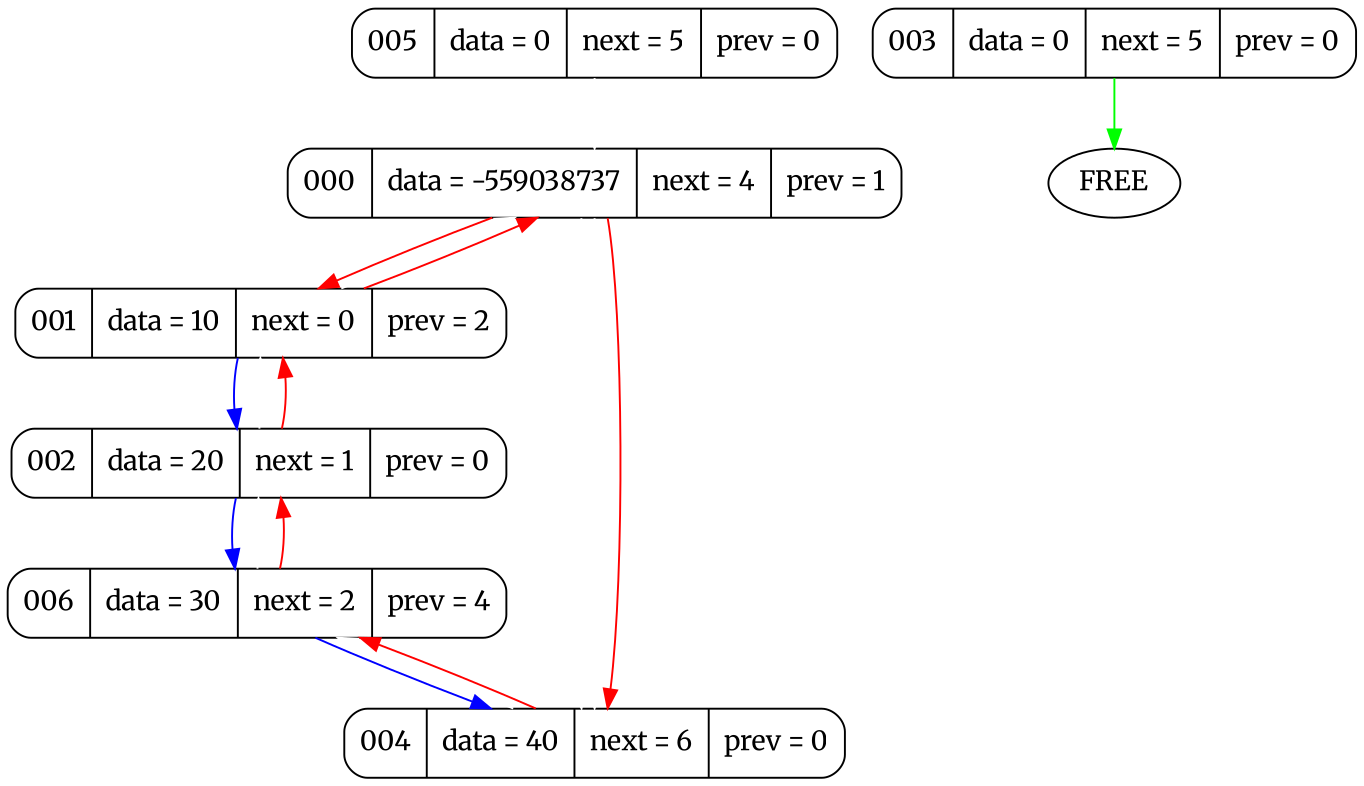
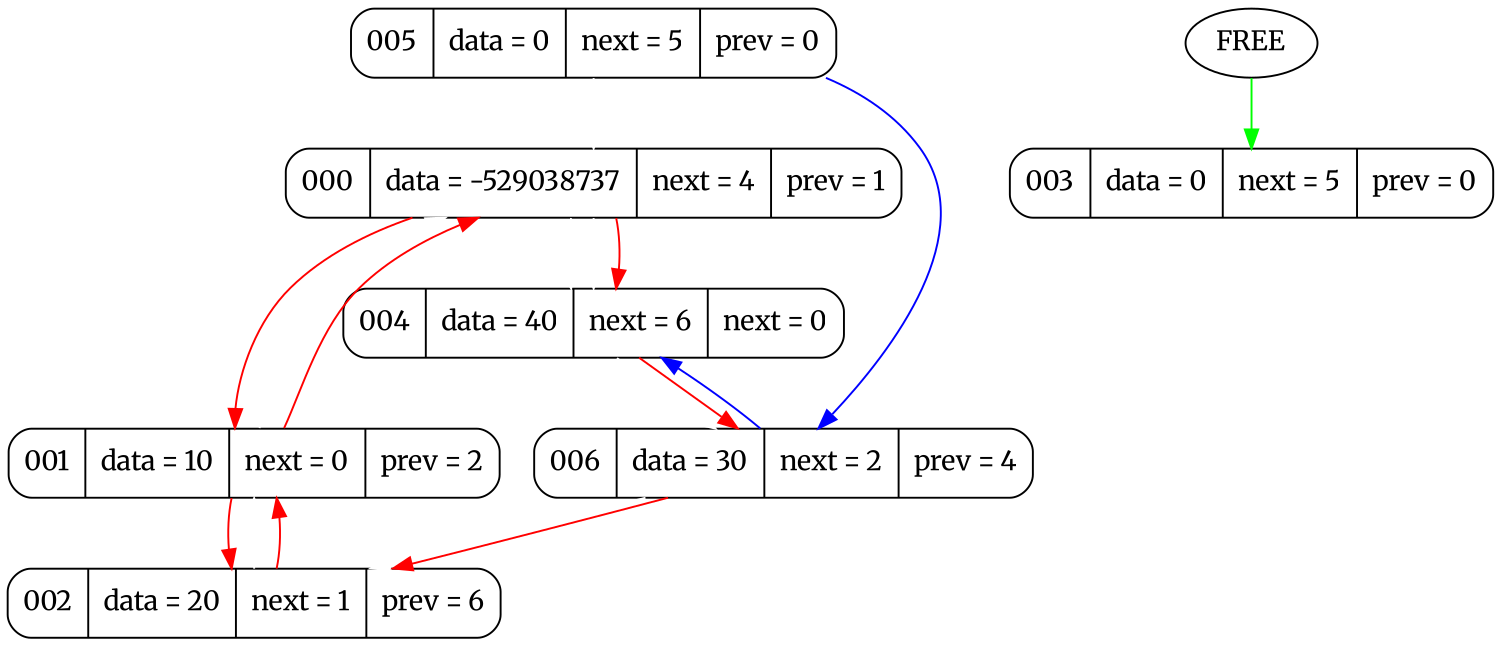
(1114, 104) -> (1252, 104)
(504, 182) -> (503, 182)
(234, 384) -> (228, 524)
(438, 462) -> (433, 602)
(232, 524) -> (938, 235)
(777, 742) -> (776, 322)
